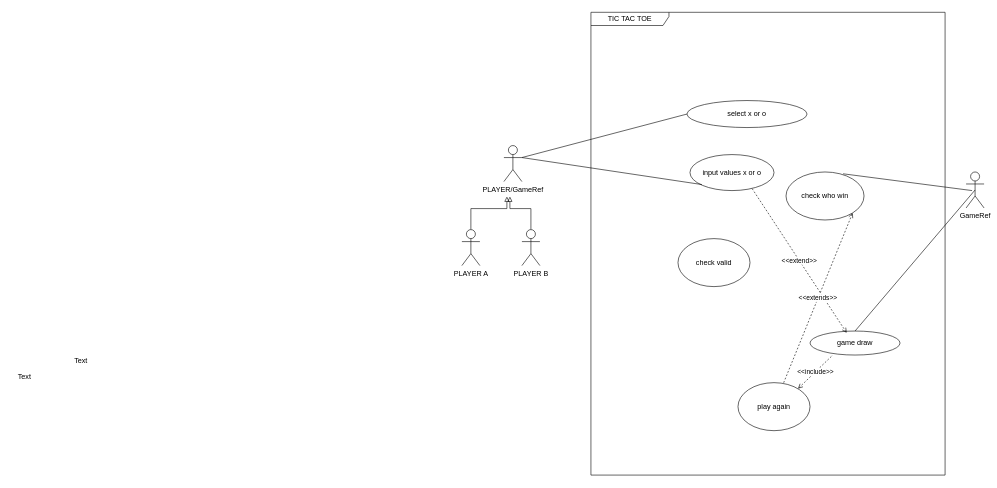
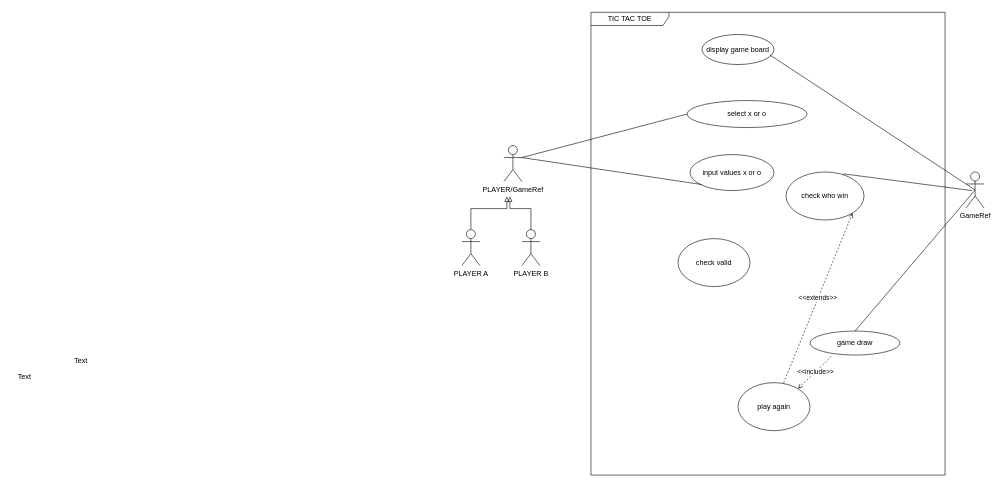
none -> (738, 50)
none -> (871, 122)
(771, 218) -> none
